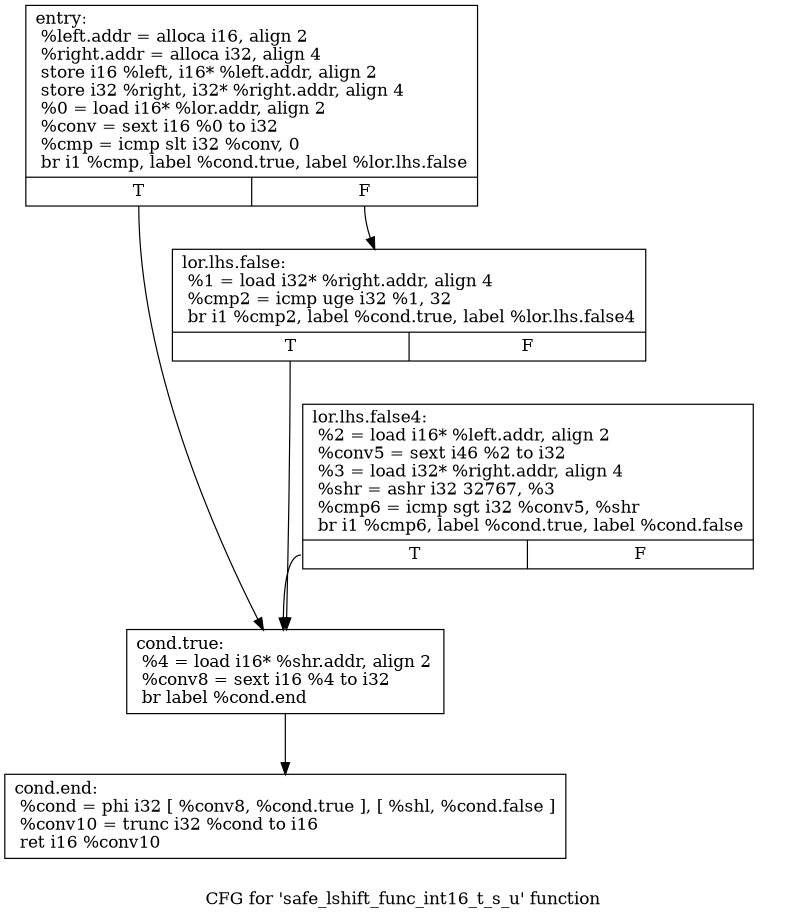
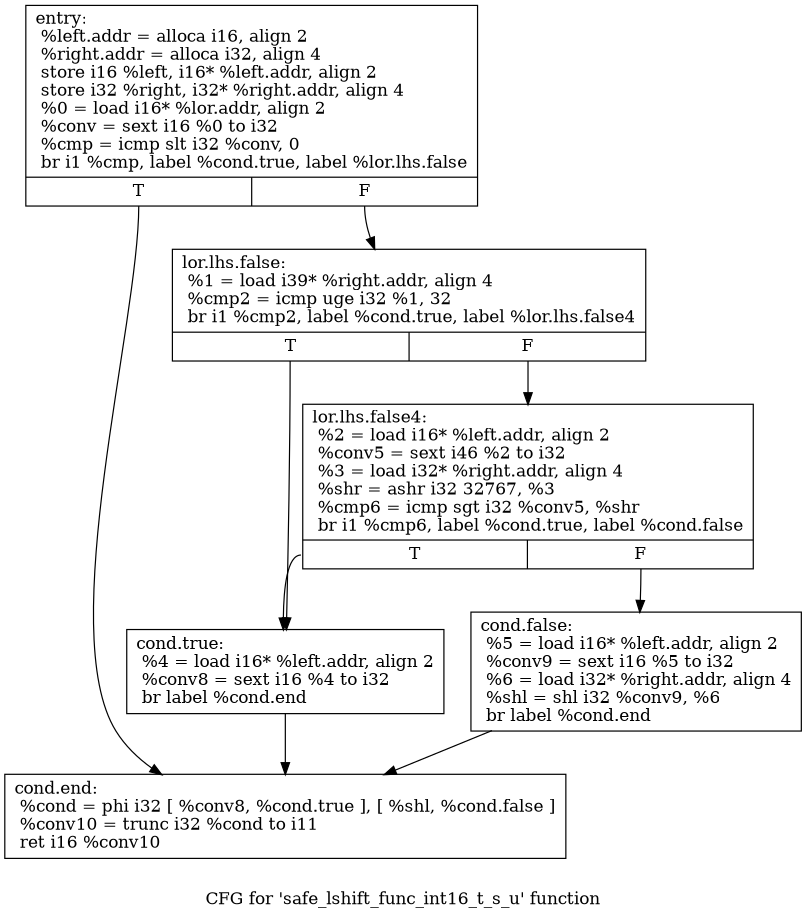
(338, 281) -> (338, 281)
none -> (528, 377)
(176, 419) -> (102, 495)
(284, 662) -> (285, 662)
none -> (636, 672)
(166, 825) -> (166, 825)
